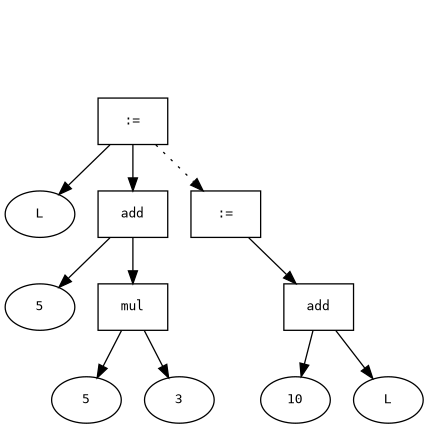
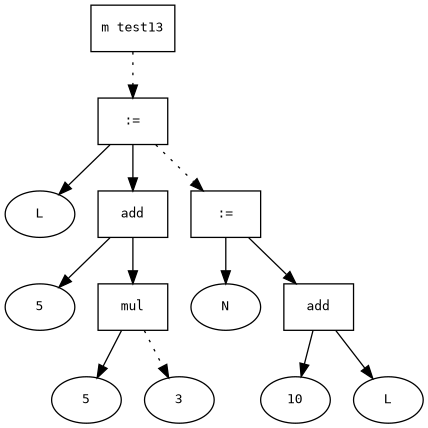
none -> (133, 28)
none -> (226, 307)
(154, 348) -> (154, 348)
